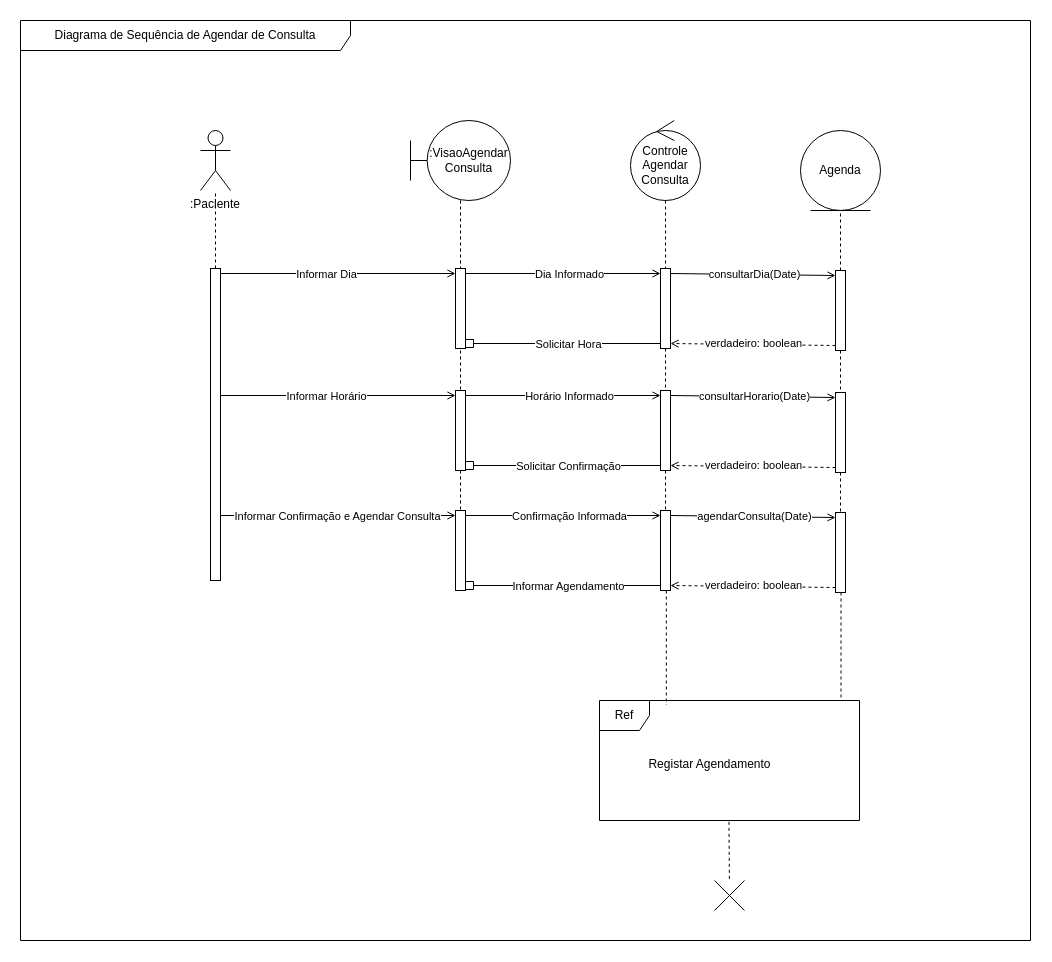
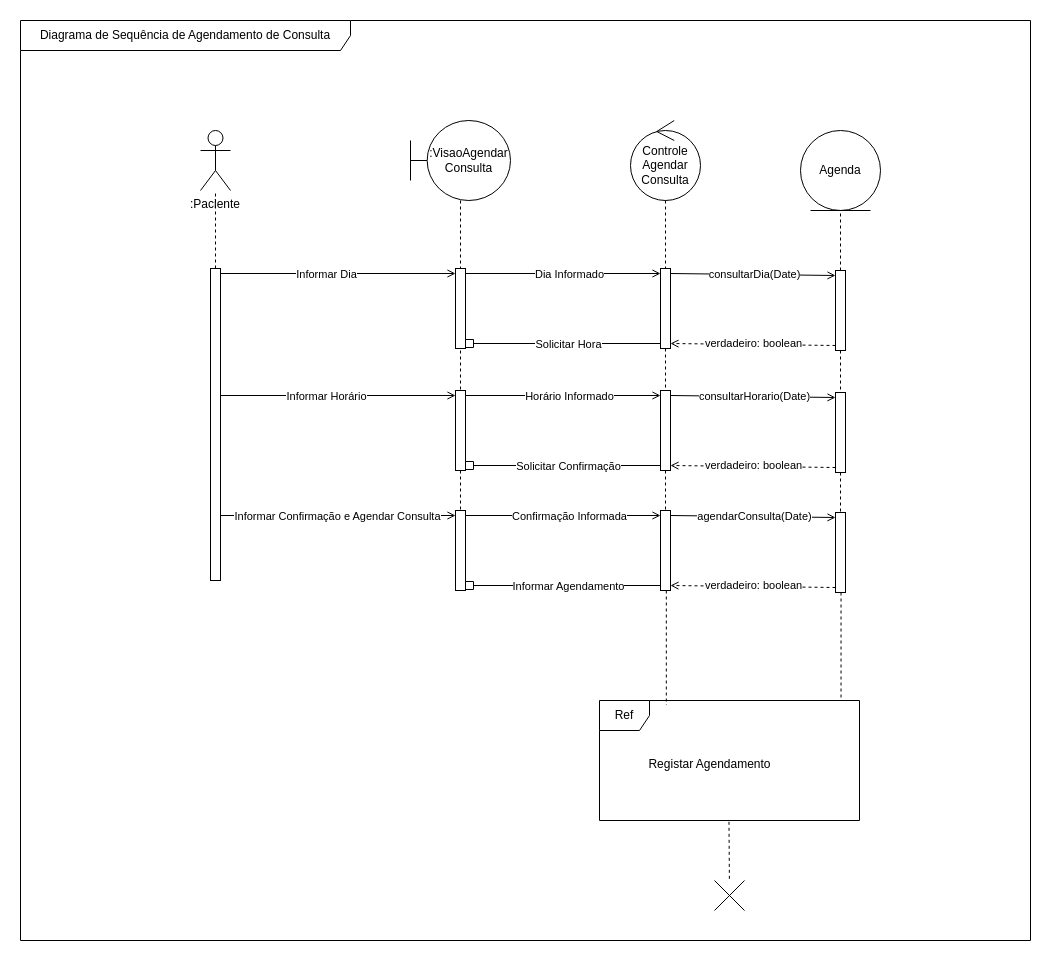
(186, 36) -> (186, 36)
